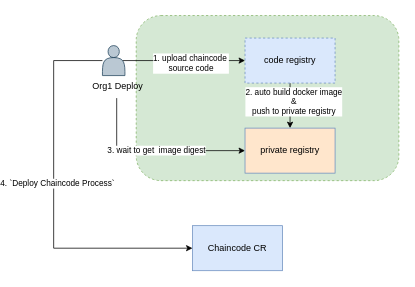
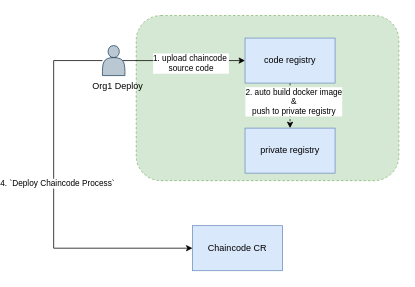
(290, 60) -> (290, 60)
(290, 119) -> (290, 119)
(152, 150) -> none
(290, 150) -> (290, 150)
